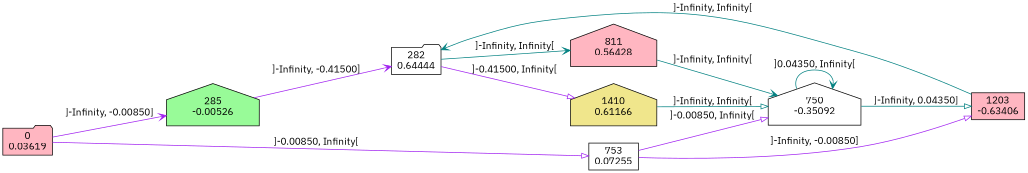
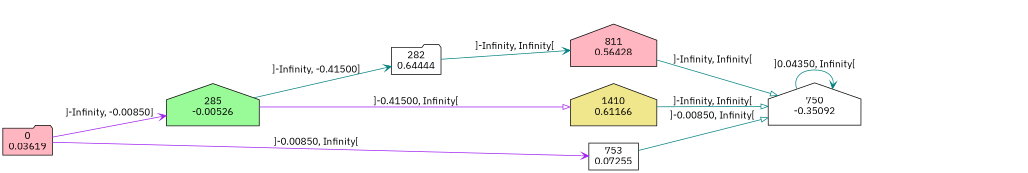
(714, 77) -> (714, 77)
(504, 81) -> (411, 107)
(319, 83) -> (319, 83)
(998, 106) -> none
(700, 135) -> (700, 135)
(317, 149) -> (317, 149)
